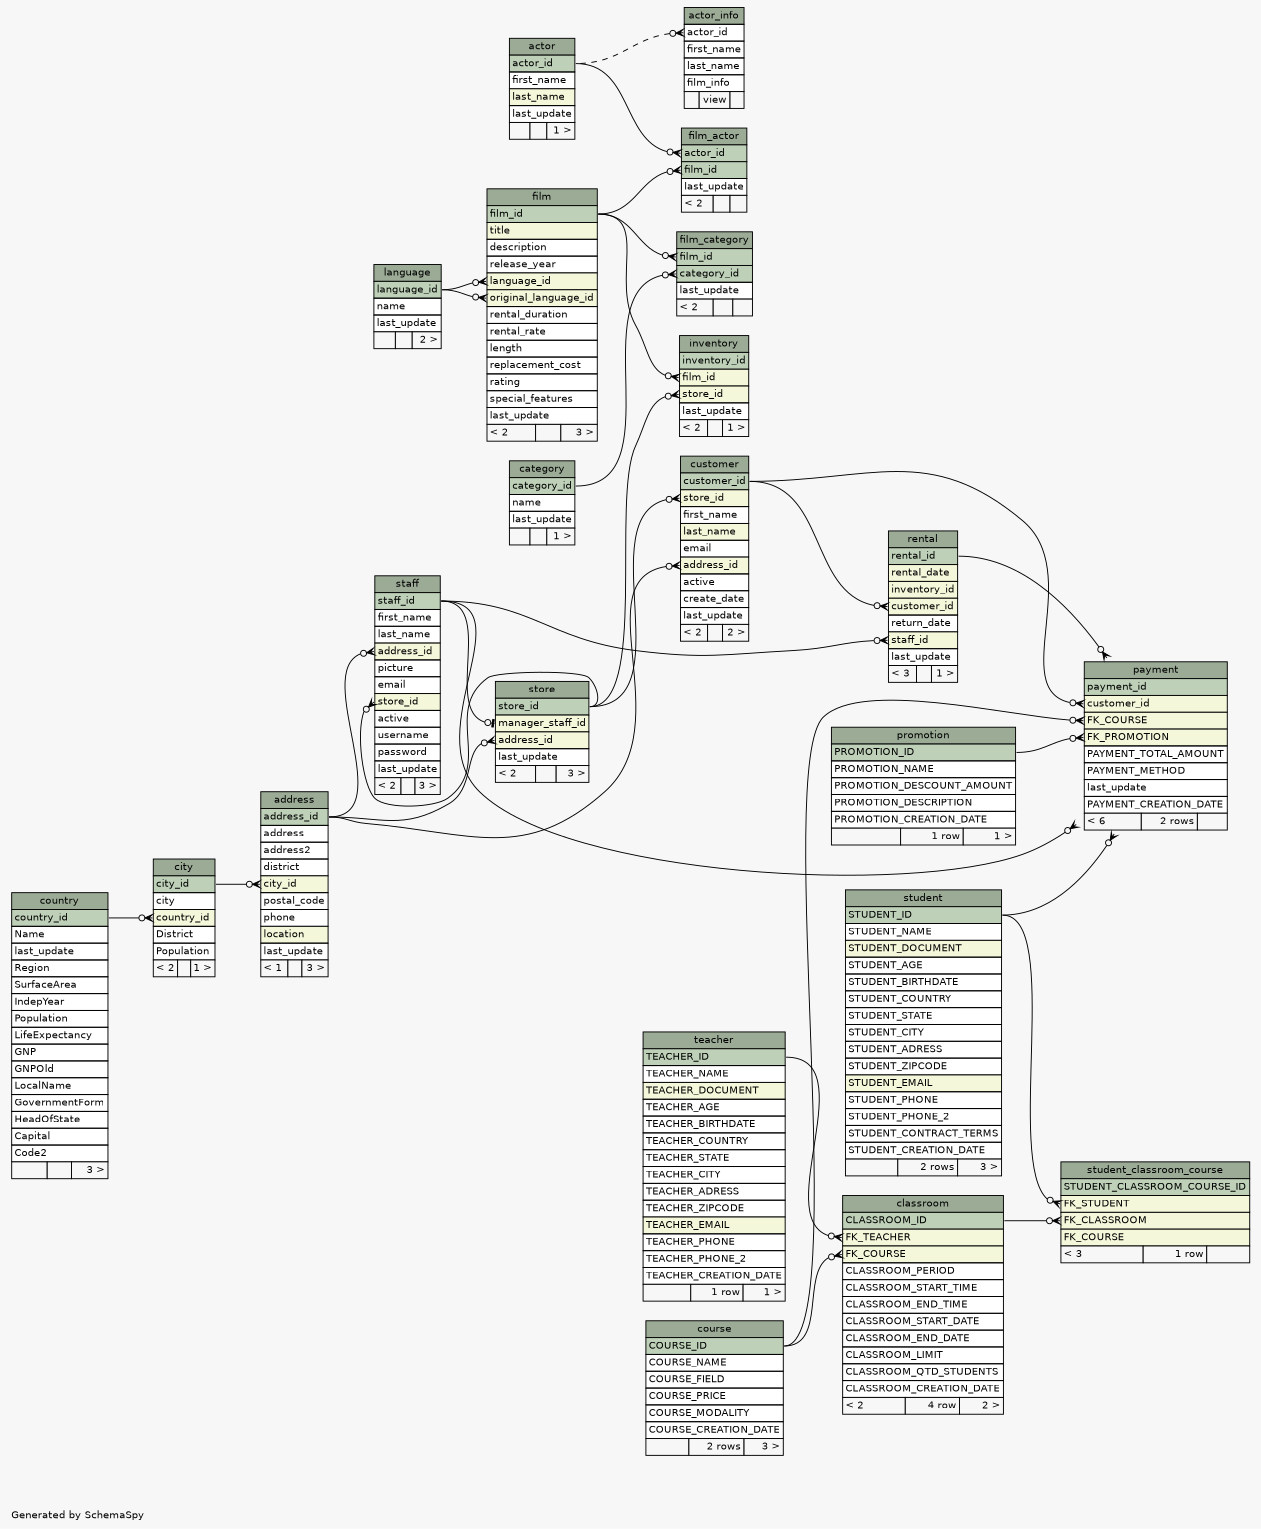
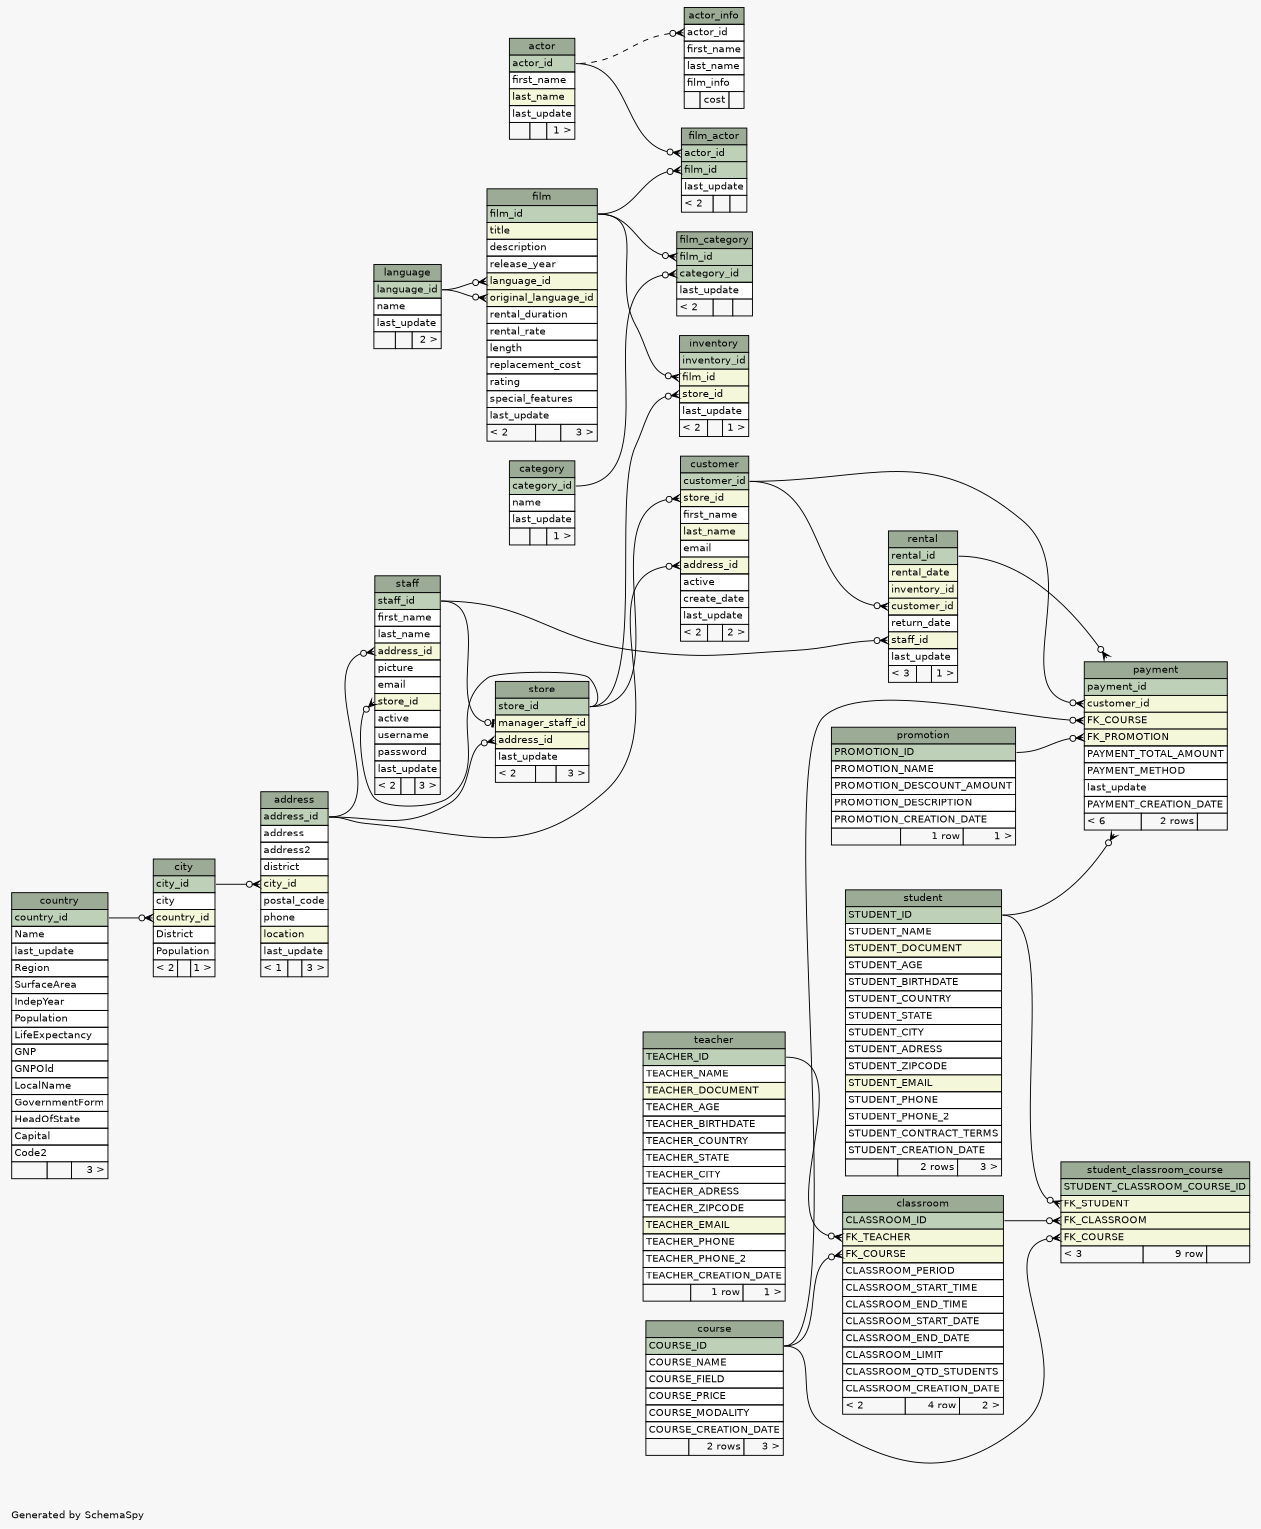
(715, 100) -> (715, 100)
(660, 860) -> none
(1189, 1254) -> (1189, 1254)
none -> (975, 1454)
